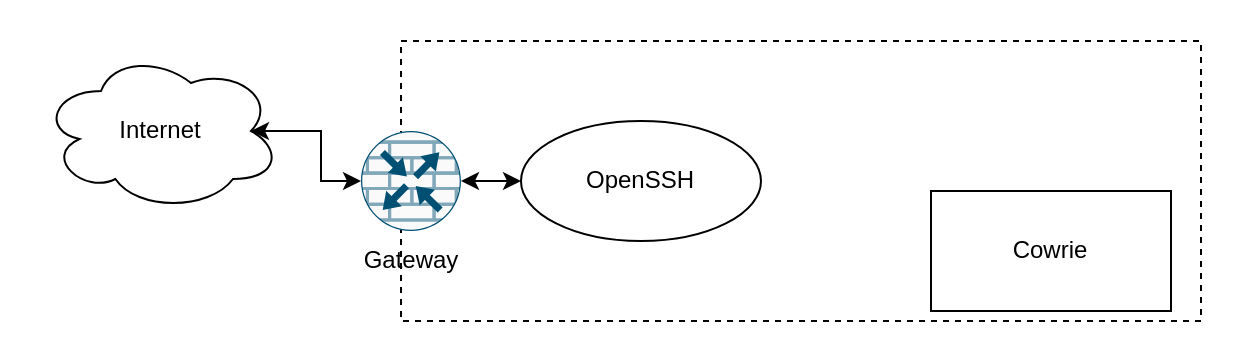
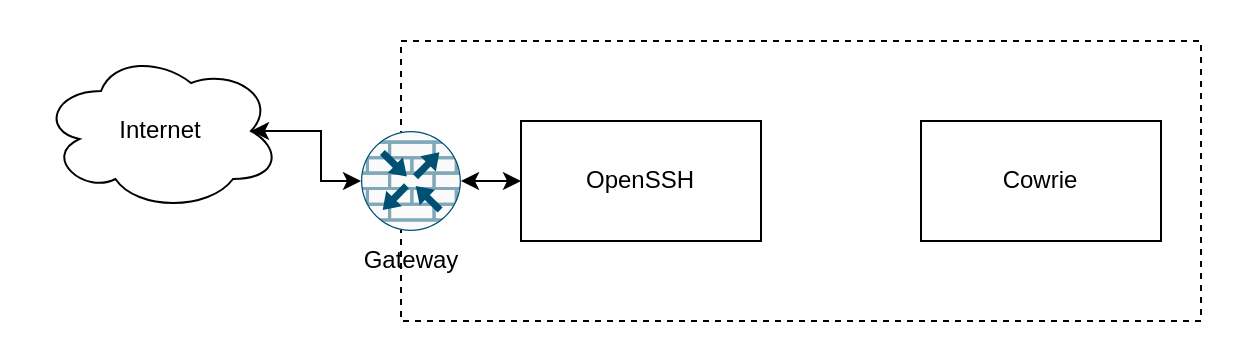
(641, 181) -> (641, 181)
(1051, 251) -> (1041, 181)
